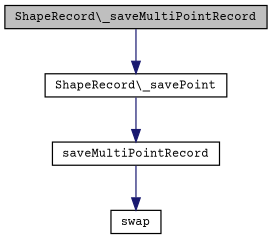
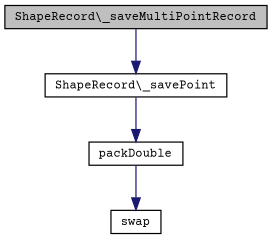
(136, 154) -> (136, 154)
